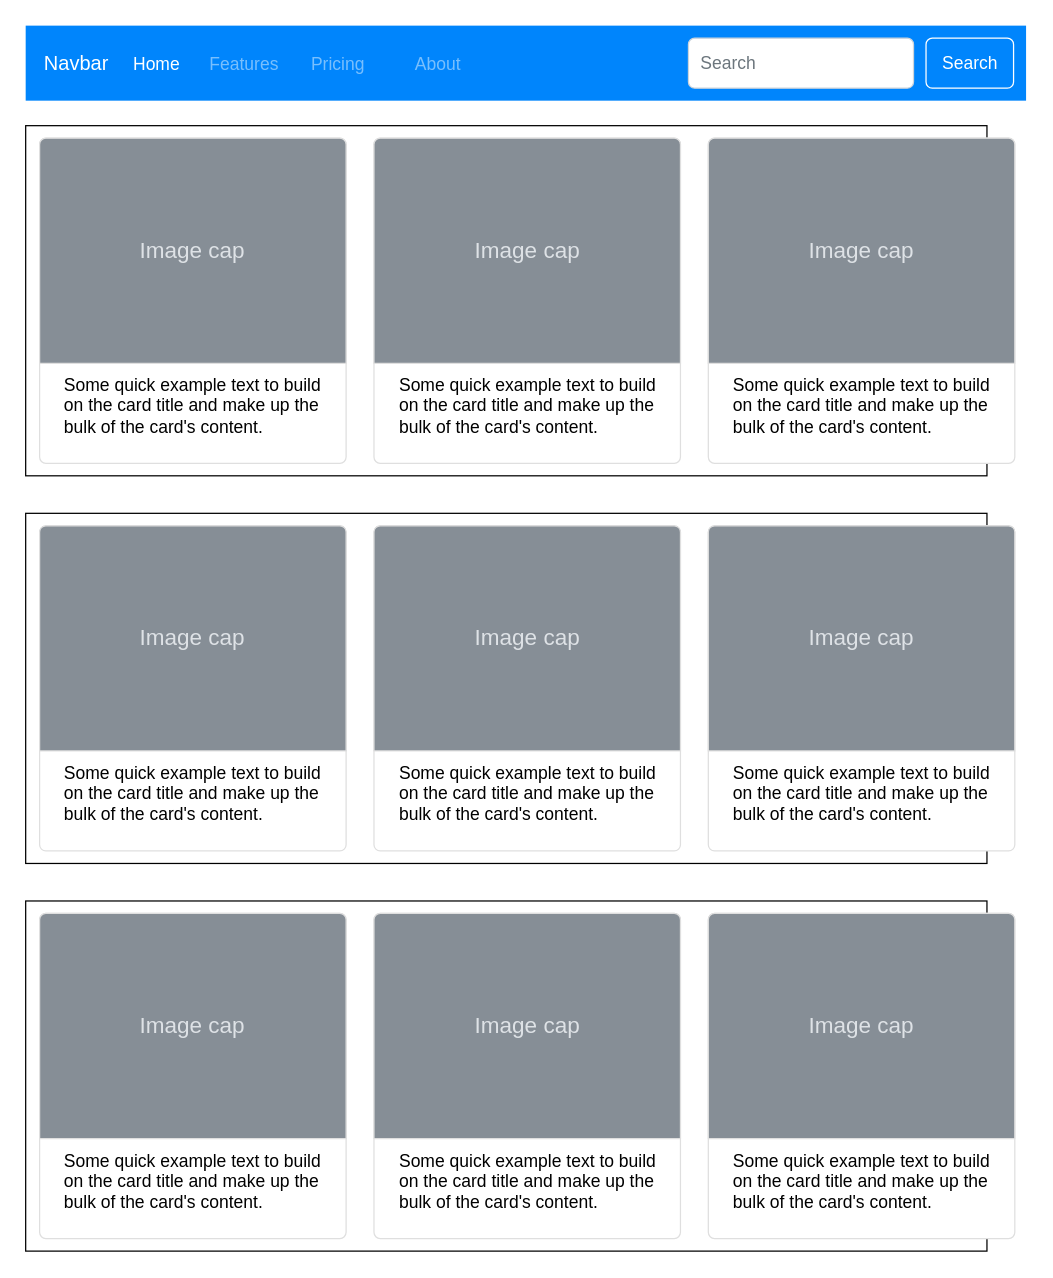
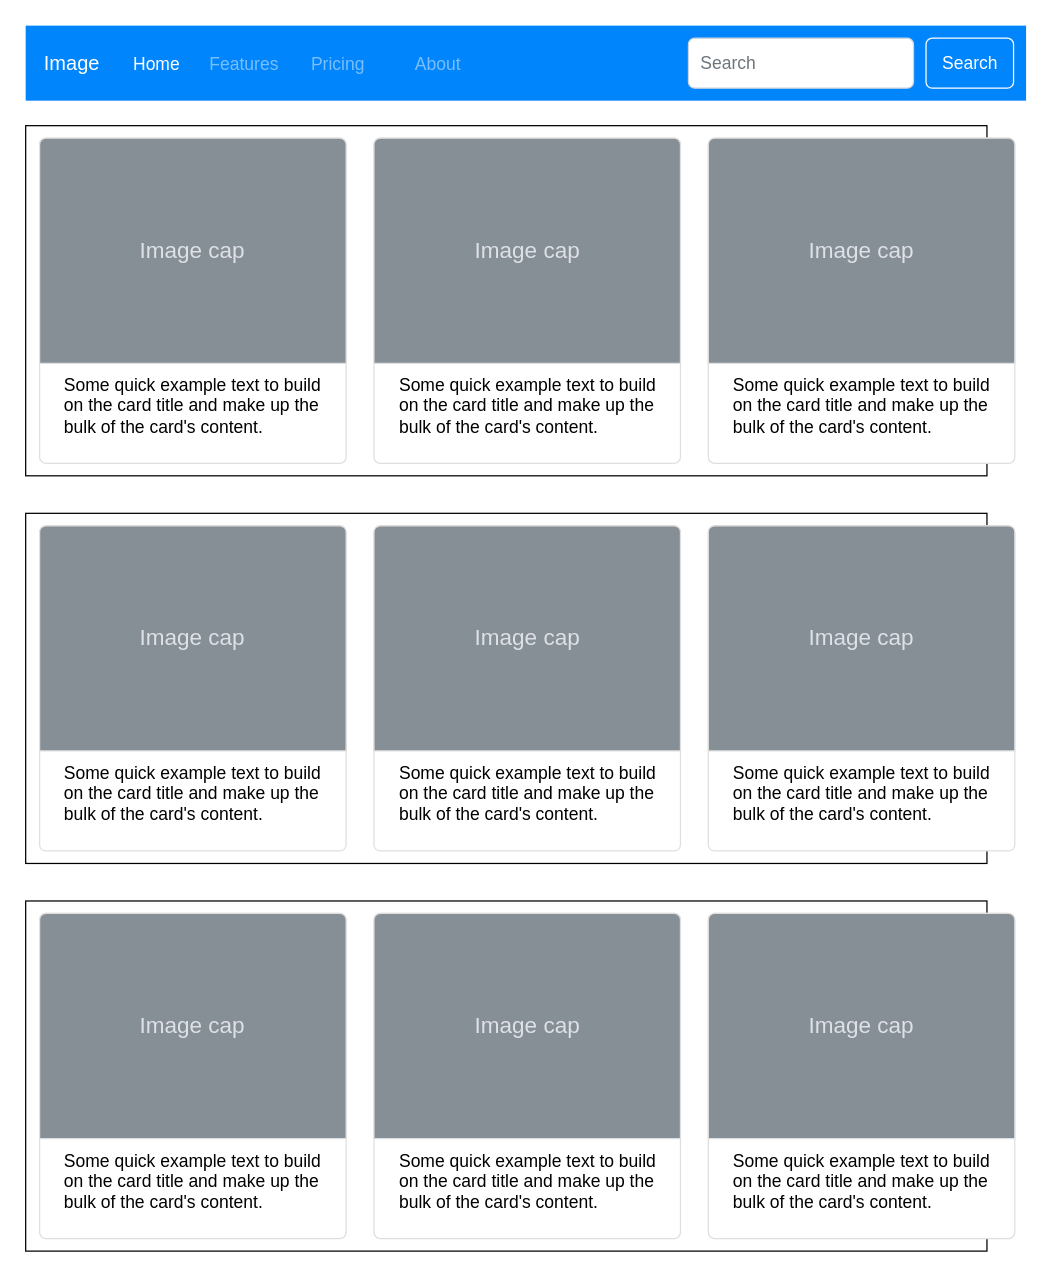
(78, 63) -> (72, 63)
